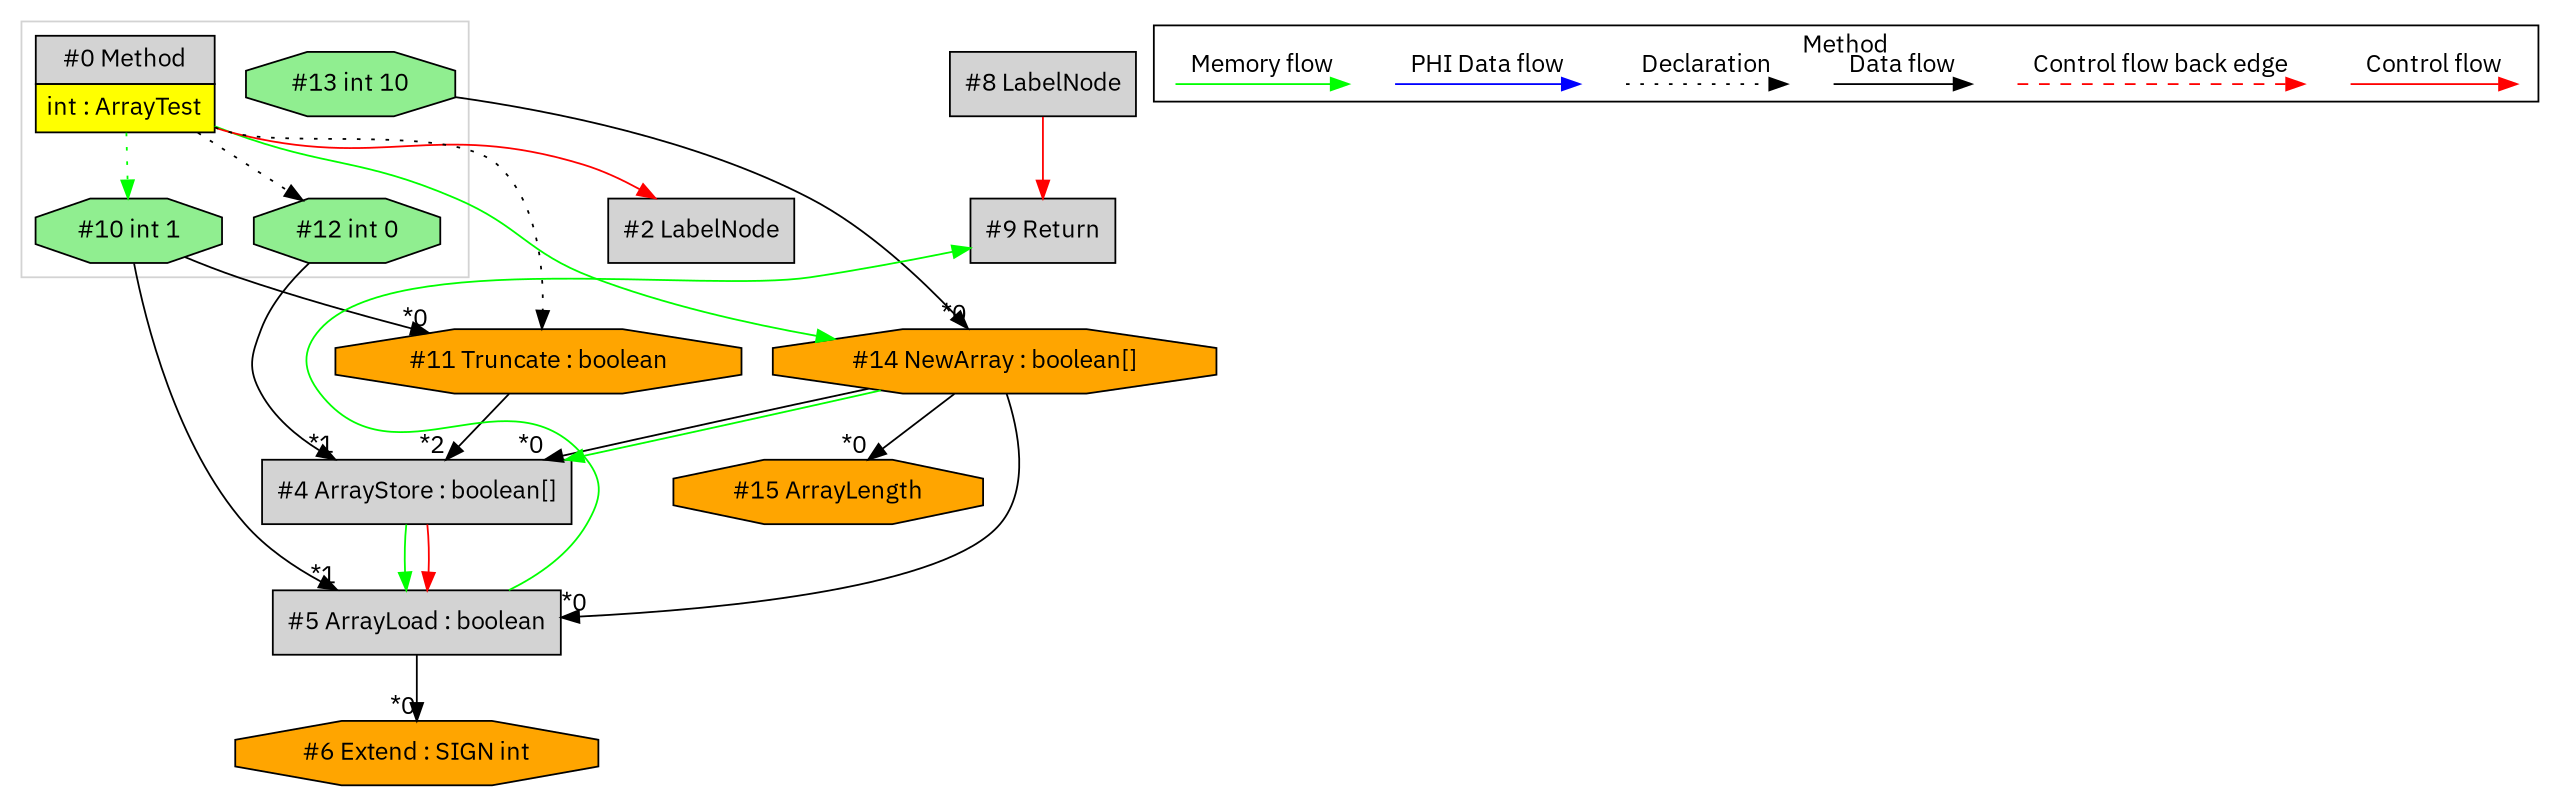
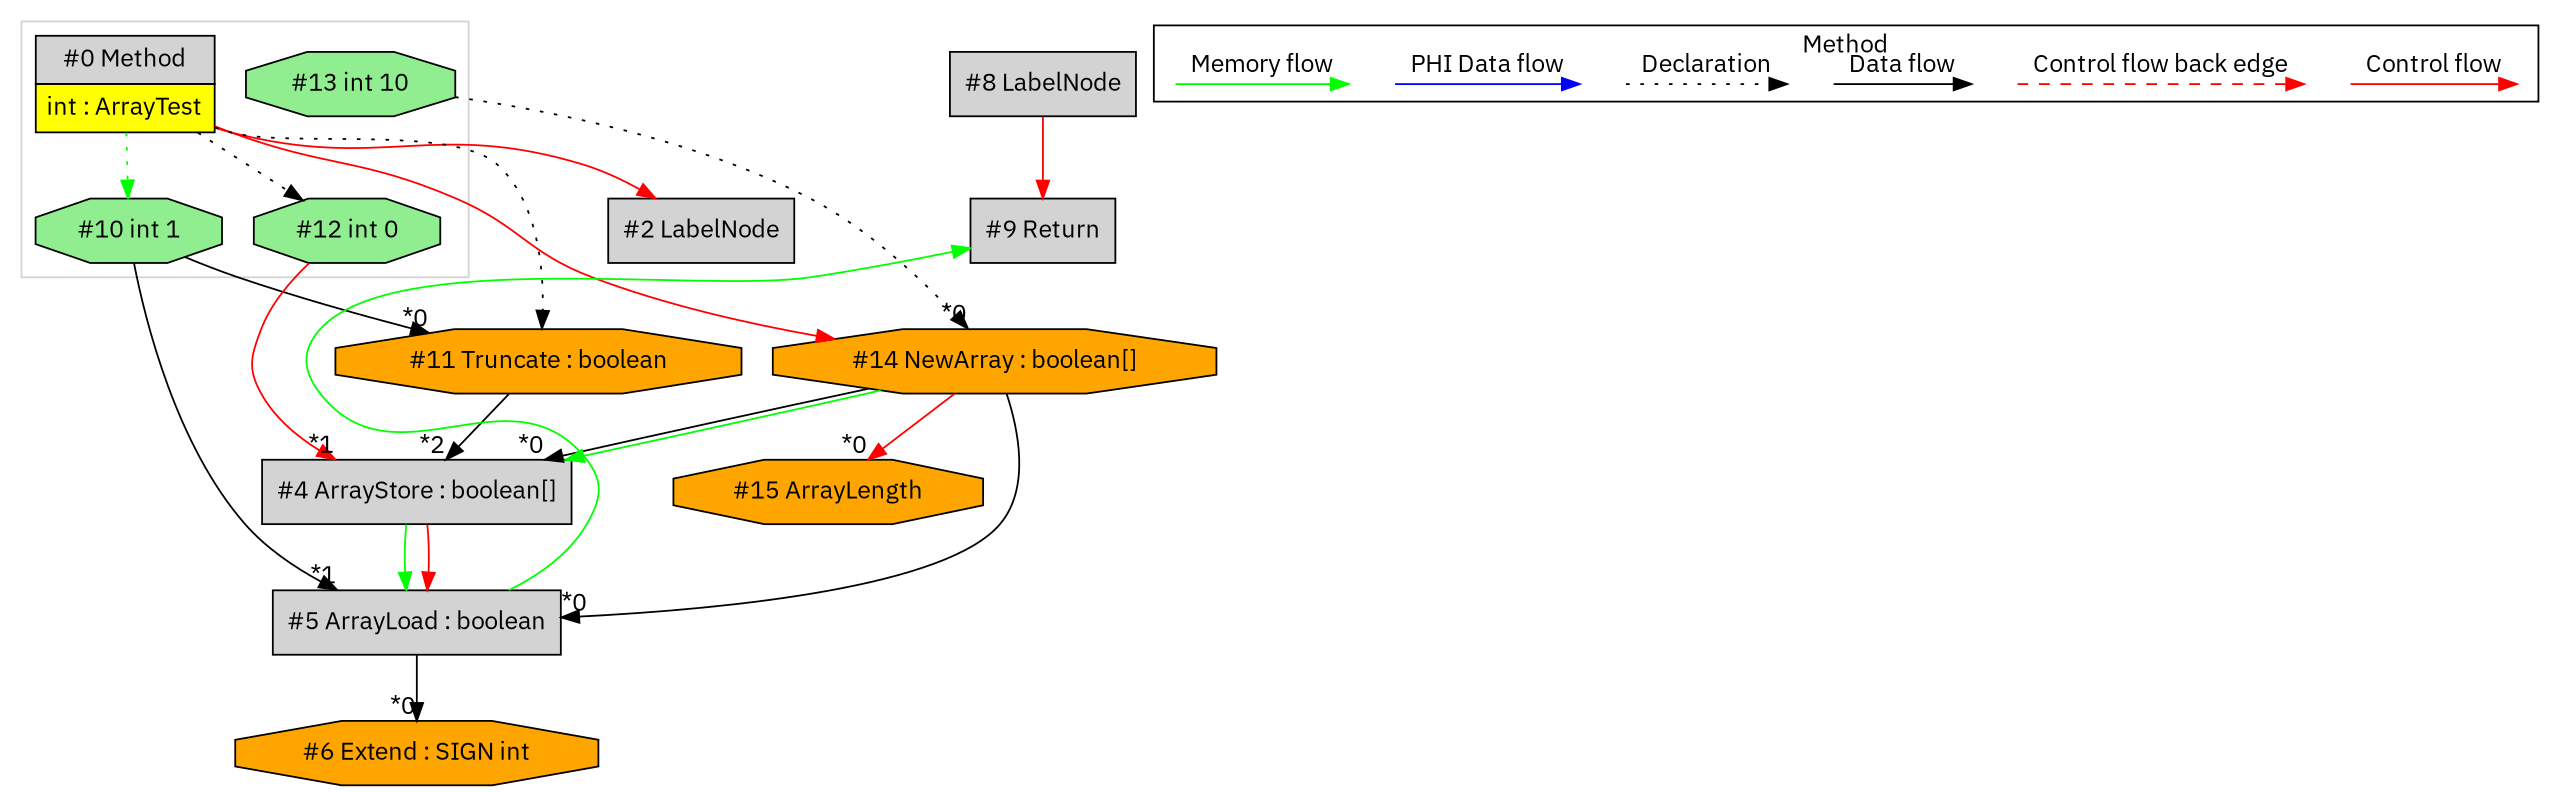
(726, 162) -> (726, 162)
(516, 233) -> (516, 233)
(252, 361) -> (252, 361)
(919, 421) -> (919, 421)
